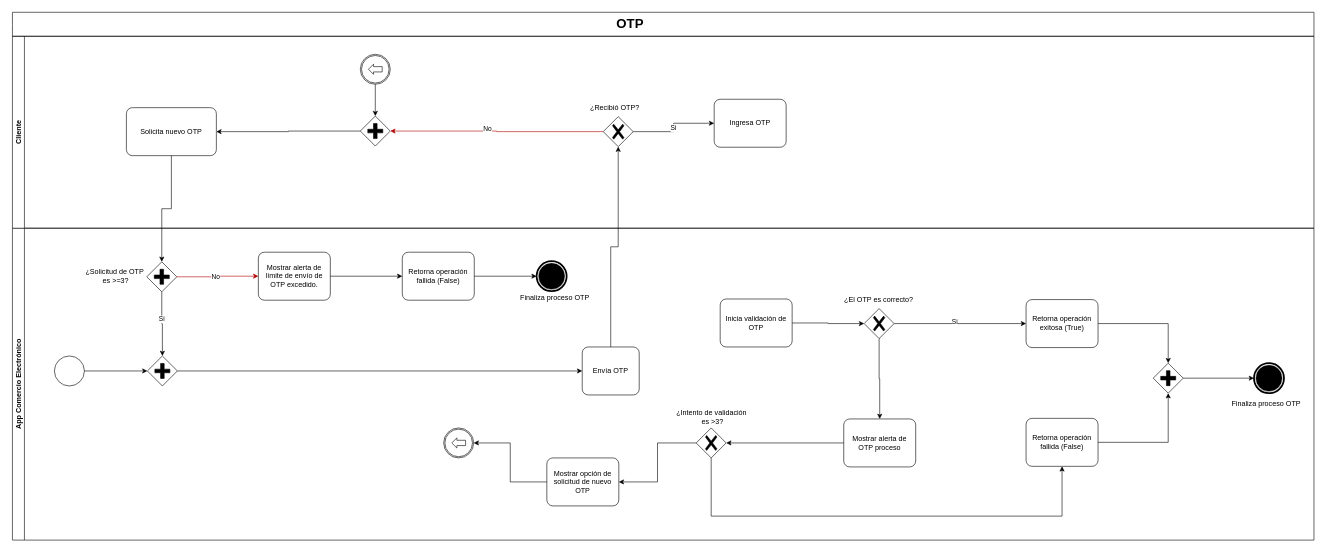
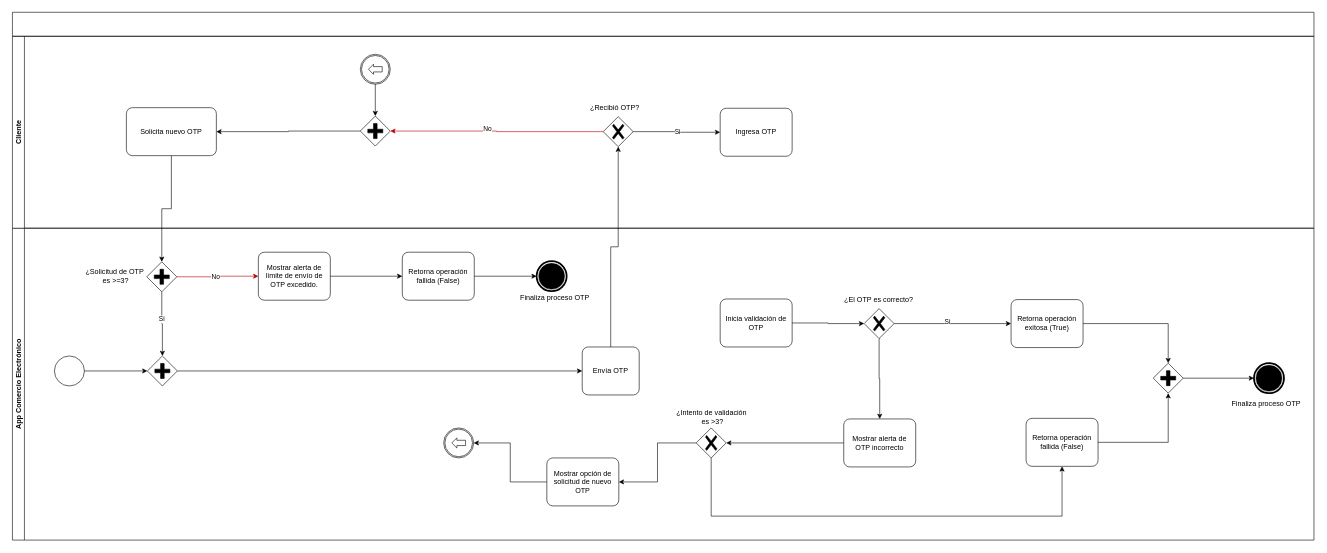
(630, 24) -> none
(750, 123) -> (756, 132)
(1062, 324) -> (1047, 324)
(880, 443) -> (880, 443)
